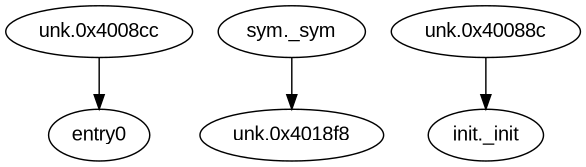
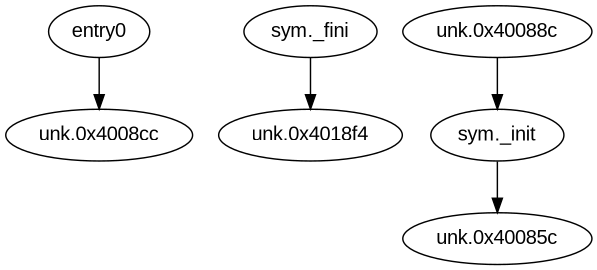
(292, 32) -> (310, 32)
(99, 76) -> (99, 76)
(292, 135) -> (310, 135)
(486, 135) -> (497, 135)
none -> (497, 239)
